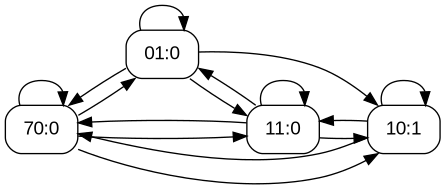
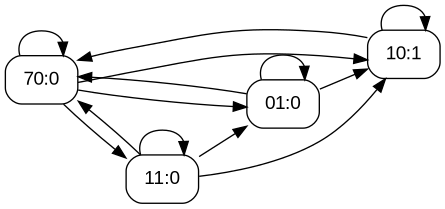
(212, 94) -> none
(350, 120) -> none
